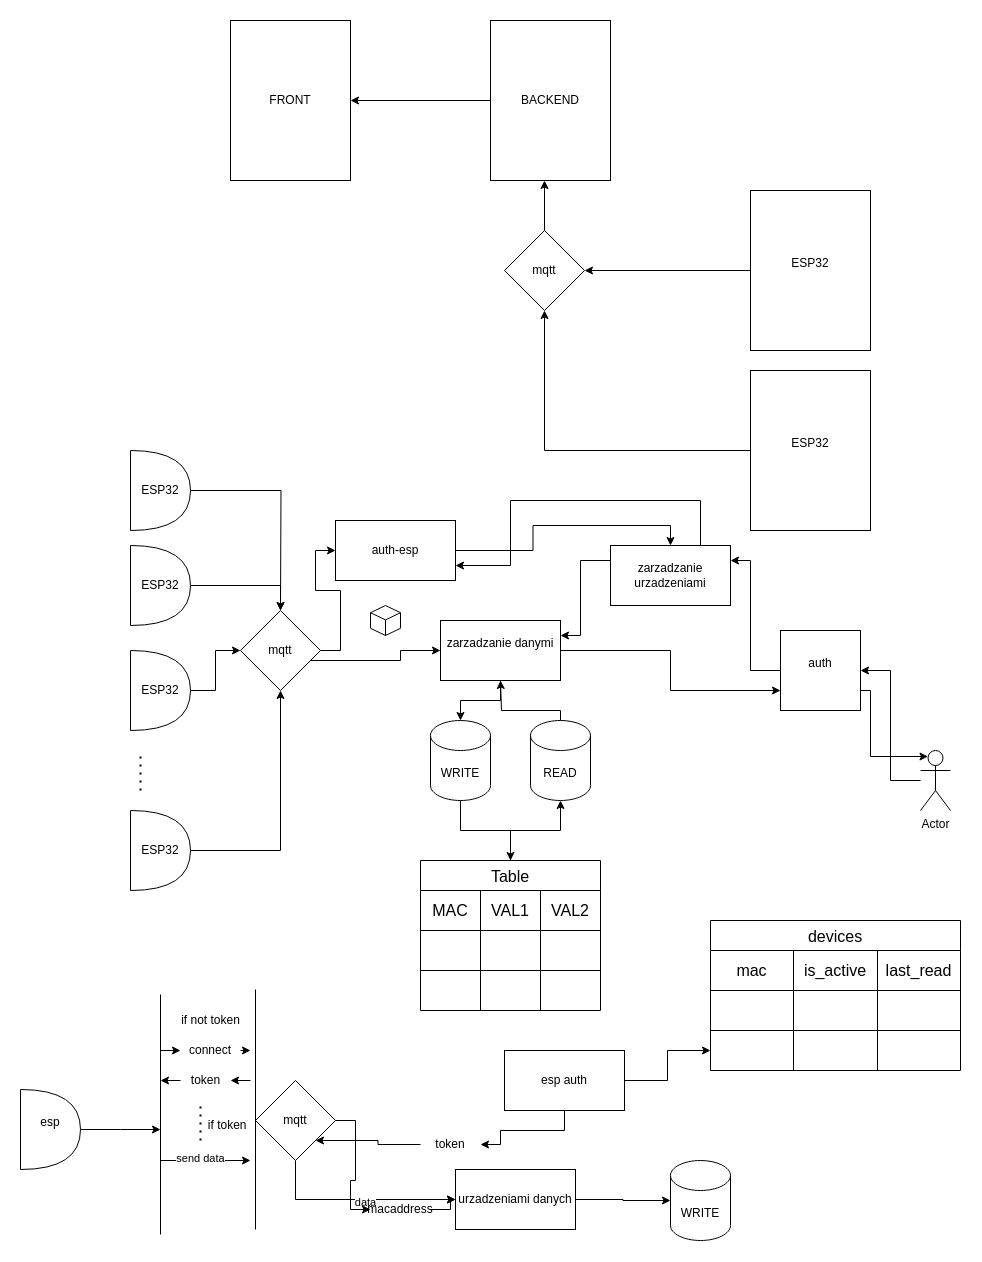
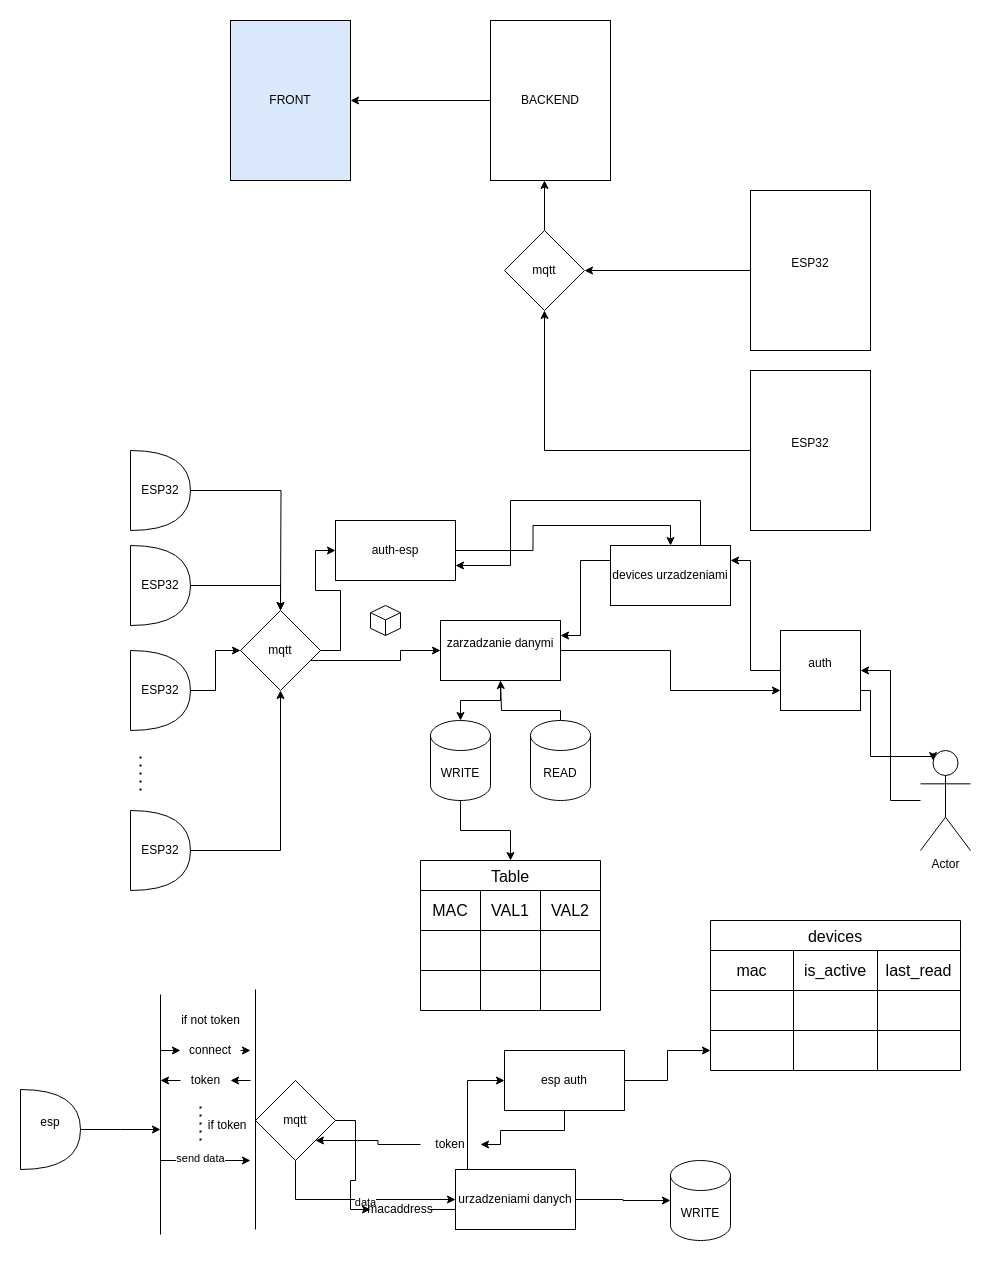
(291, 101) -> (291, 101)
(671, 576) -> (671, 576)
(936, 781) -> (946, 801)
(548, 831) -> none
(451, 1207) -> (468, 1111)
